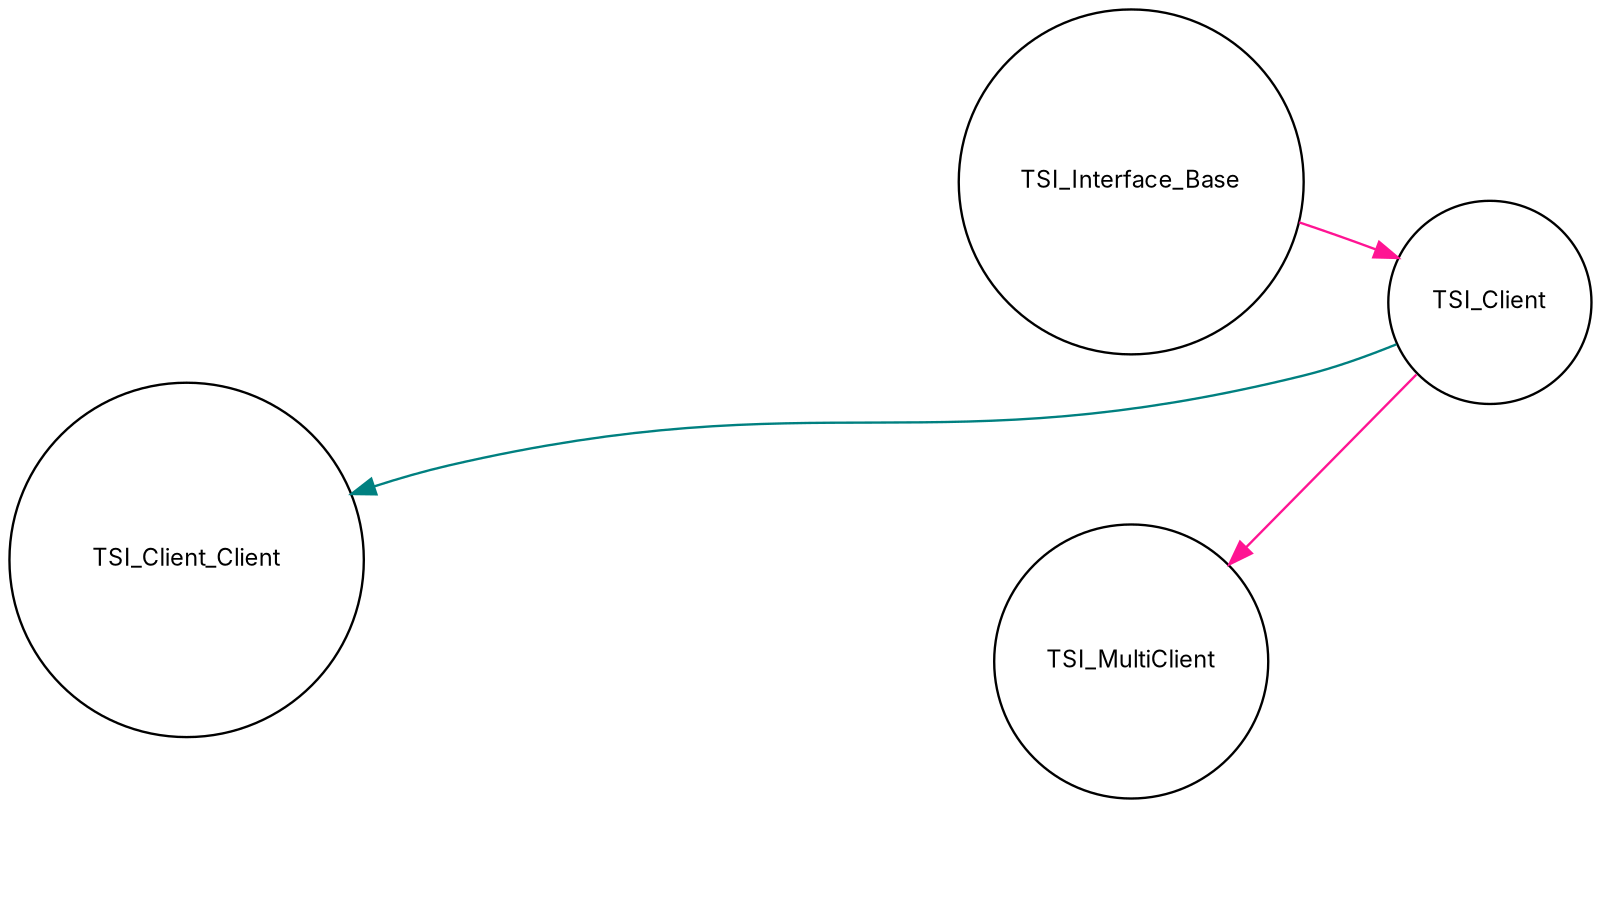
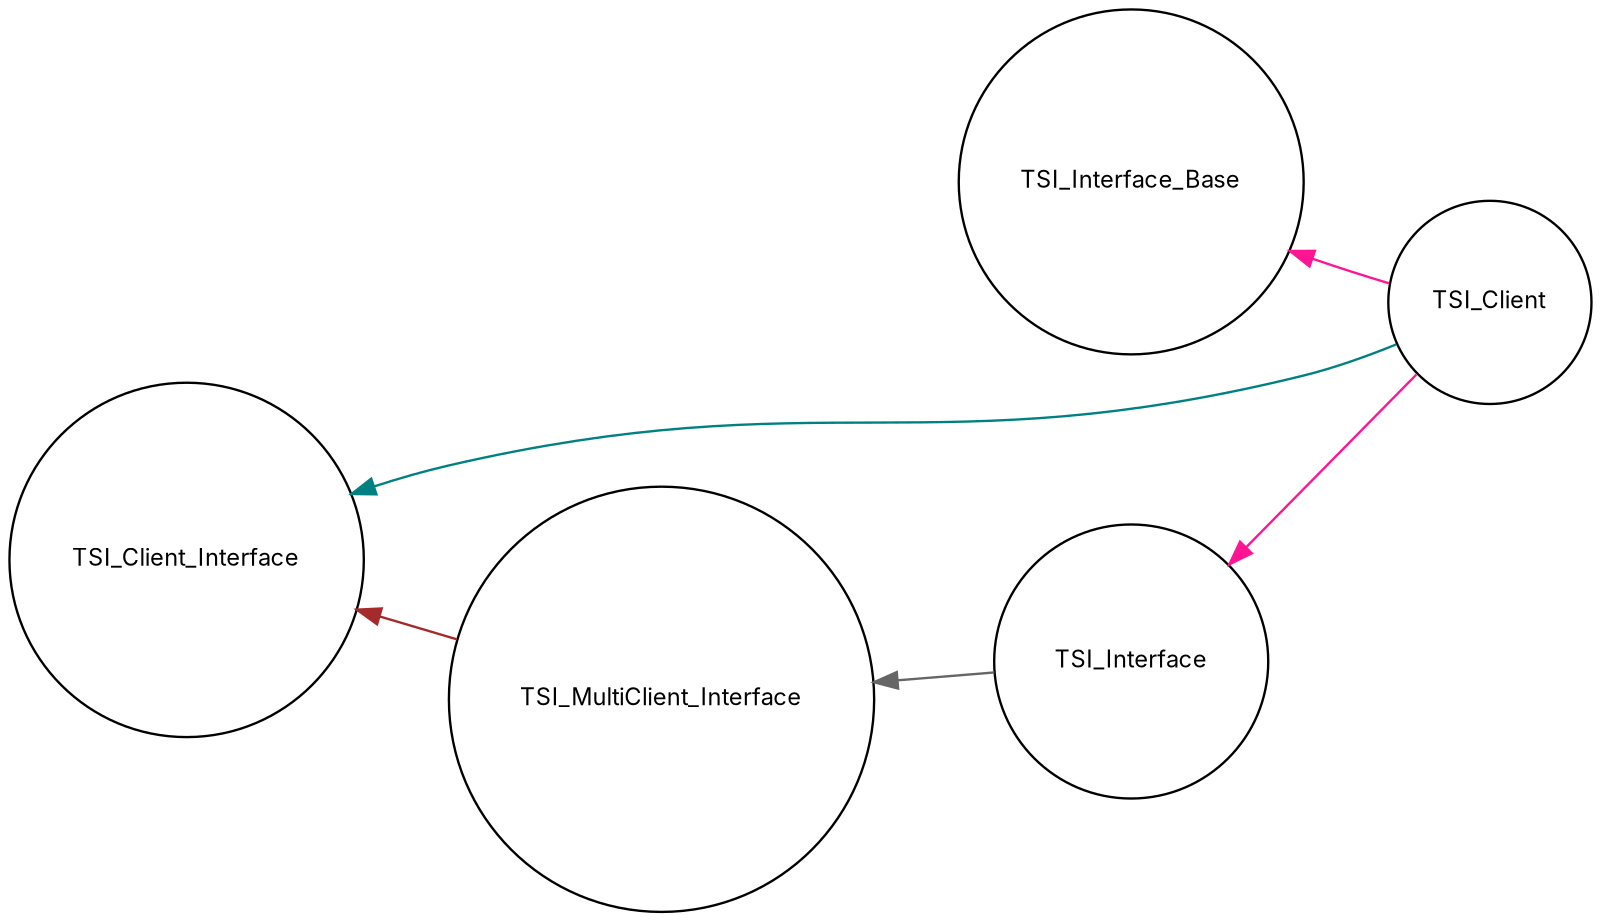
(1337, 236) -> (1351, 271)
(187, 560) -> (187, 560)
(1131, 662) -> (1131, 662)
none -> (662, 699)
